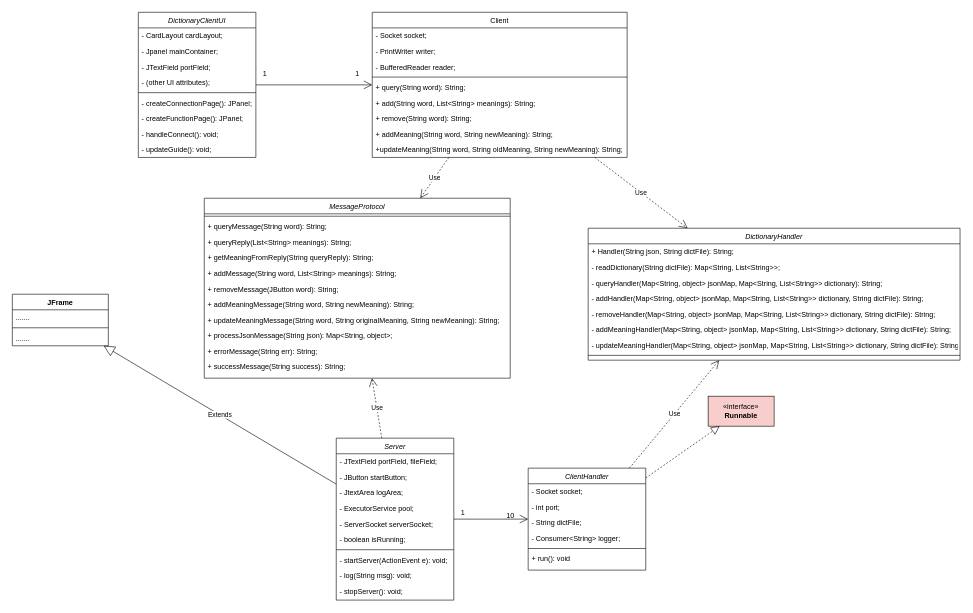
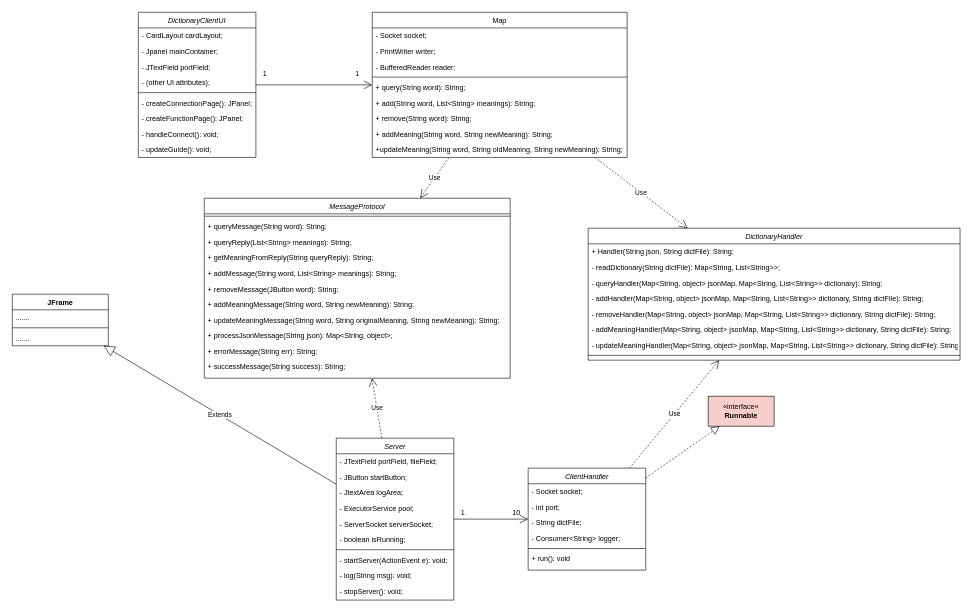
(500, 20) -> (500, 20)
(510, 516) -> (516, 513)
